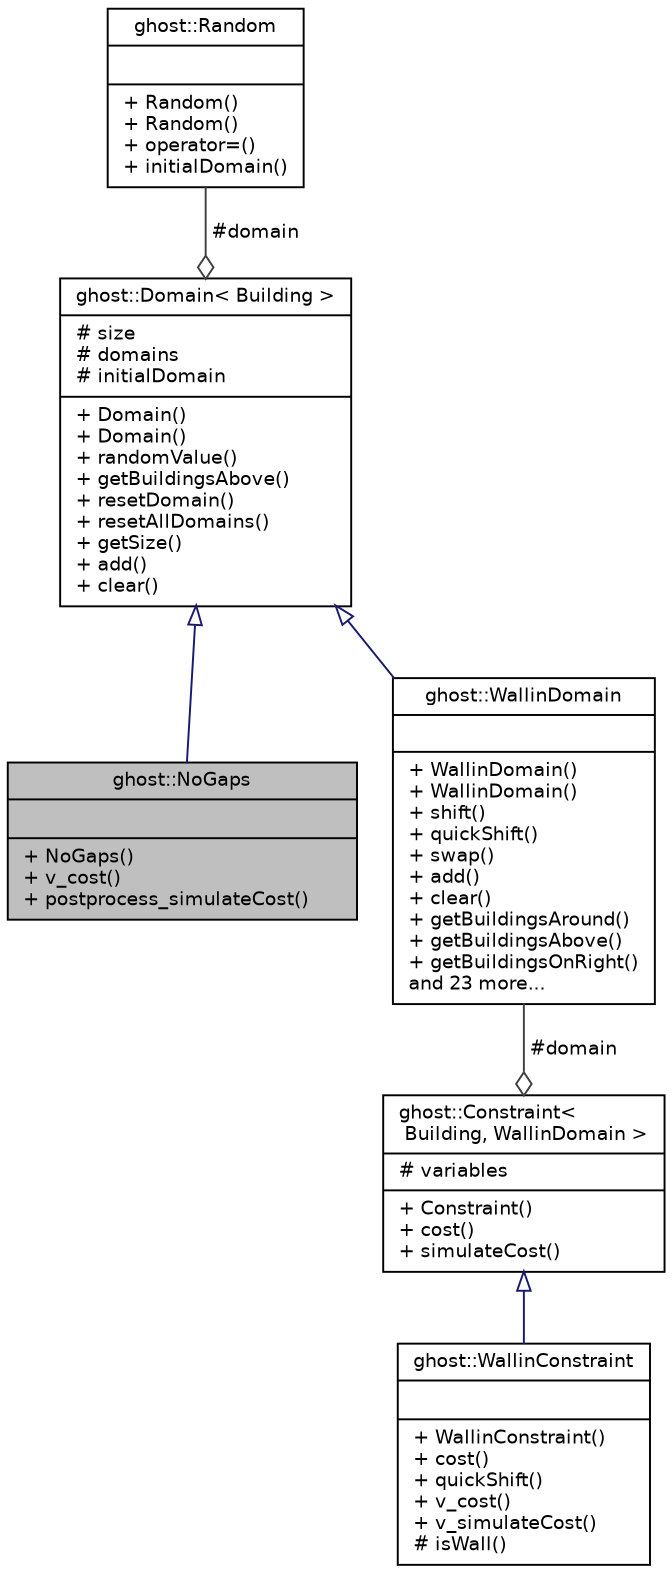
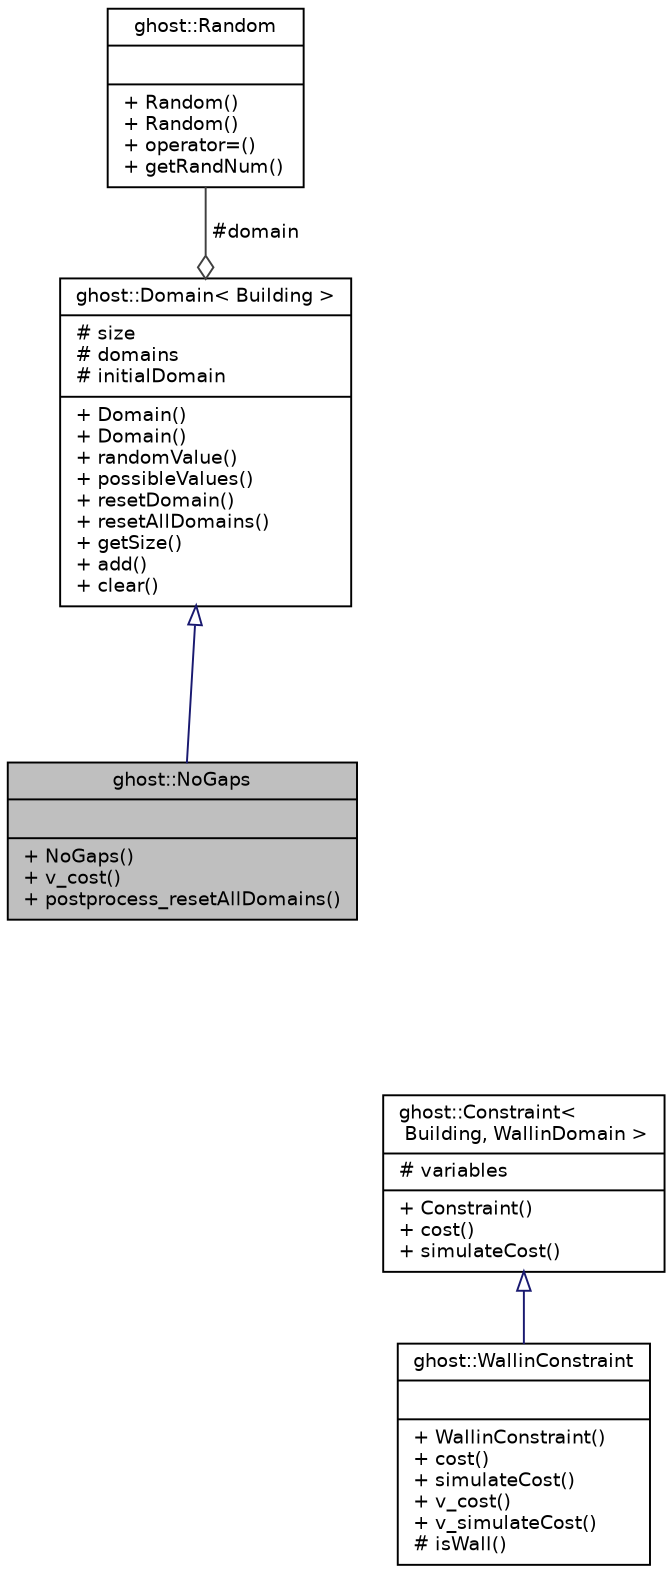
(206, 167) -> (204, 167)
(183, 479) -> (165, 479)
(524, 841) -> none
(167, 899) -> (182, 899)
(478, 1480) -> (495, 1480)
